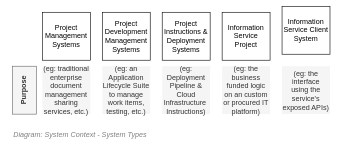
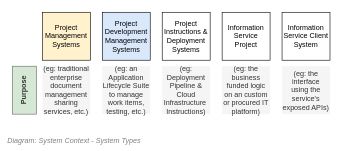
(306, 30) -> (306, 36)
(66, 36) -> (66, 36)
(126, 36) -> (126, 36)
(24, 90) -> (24, 90)
(168, 132) -> (162, 138)
